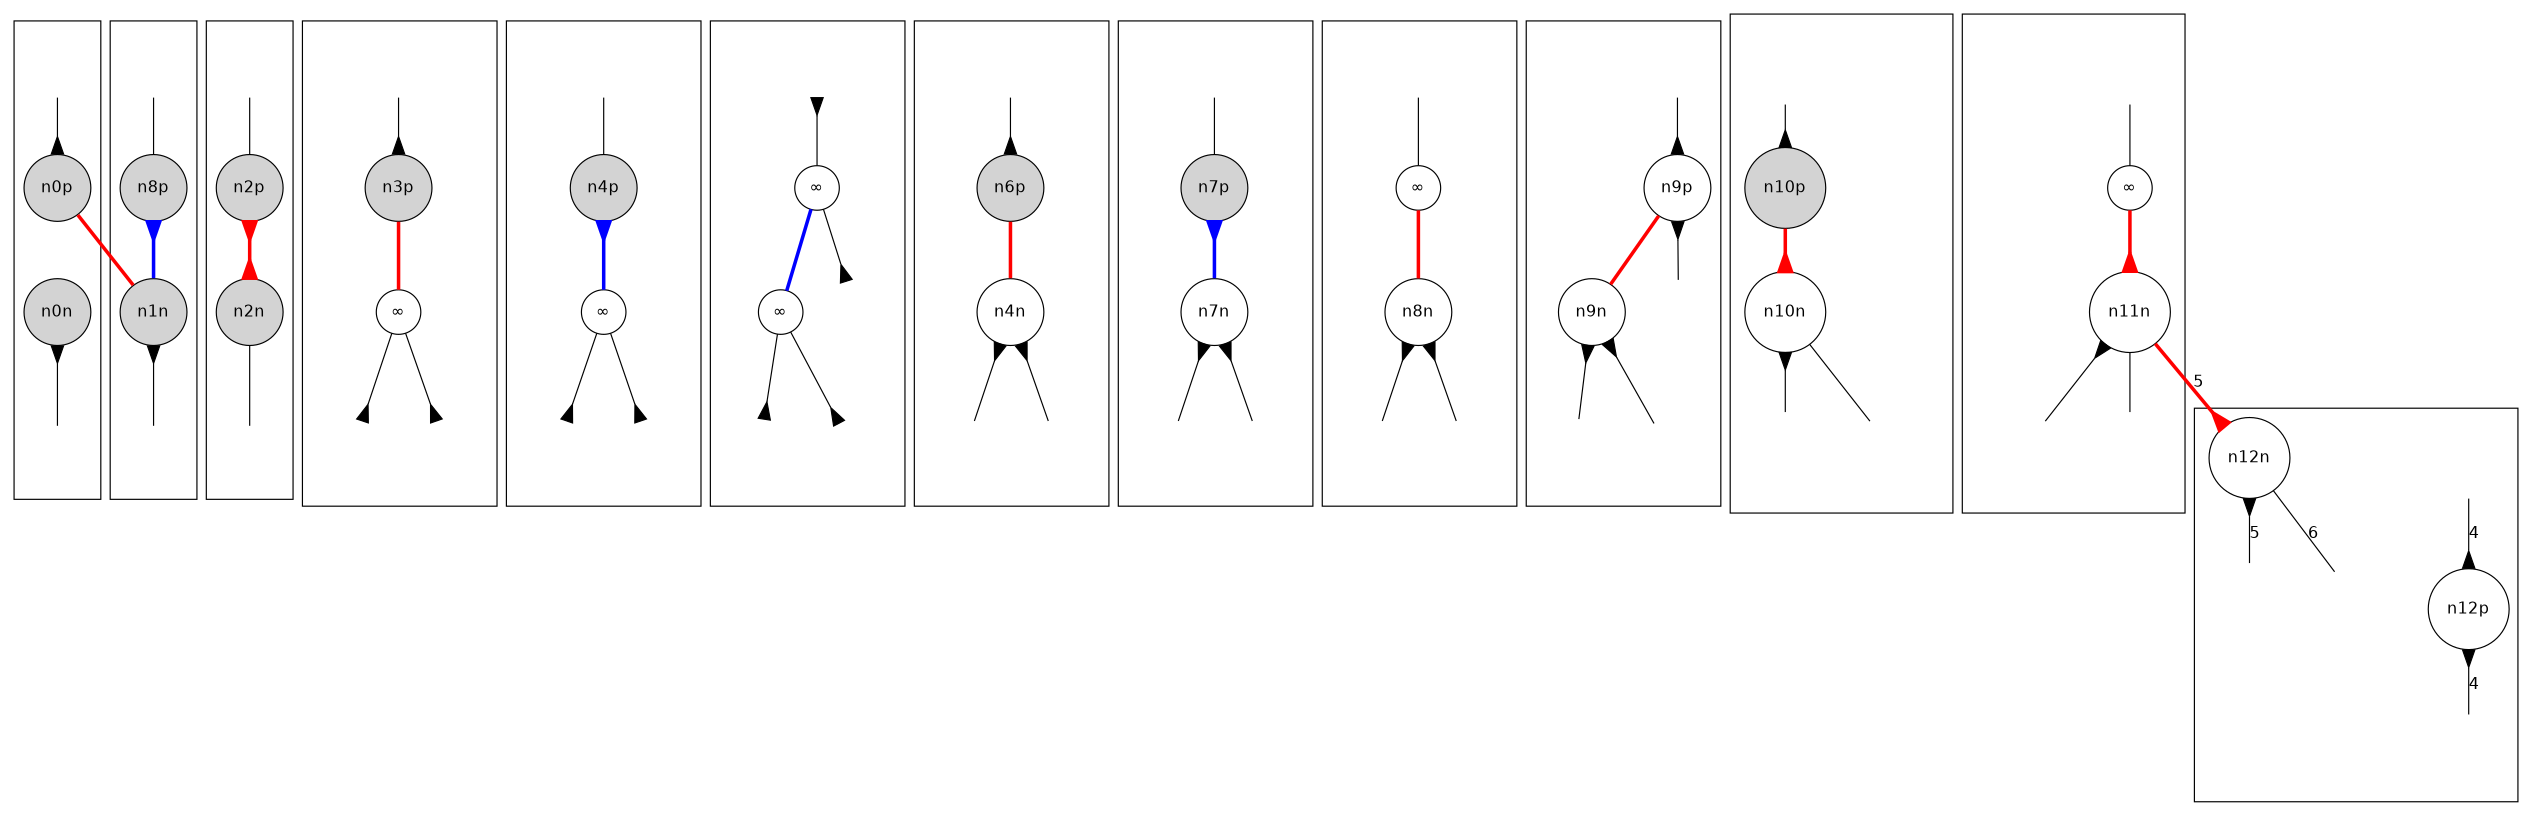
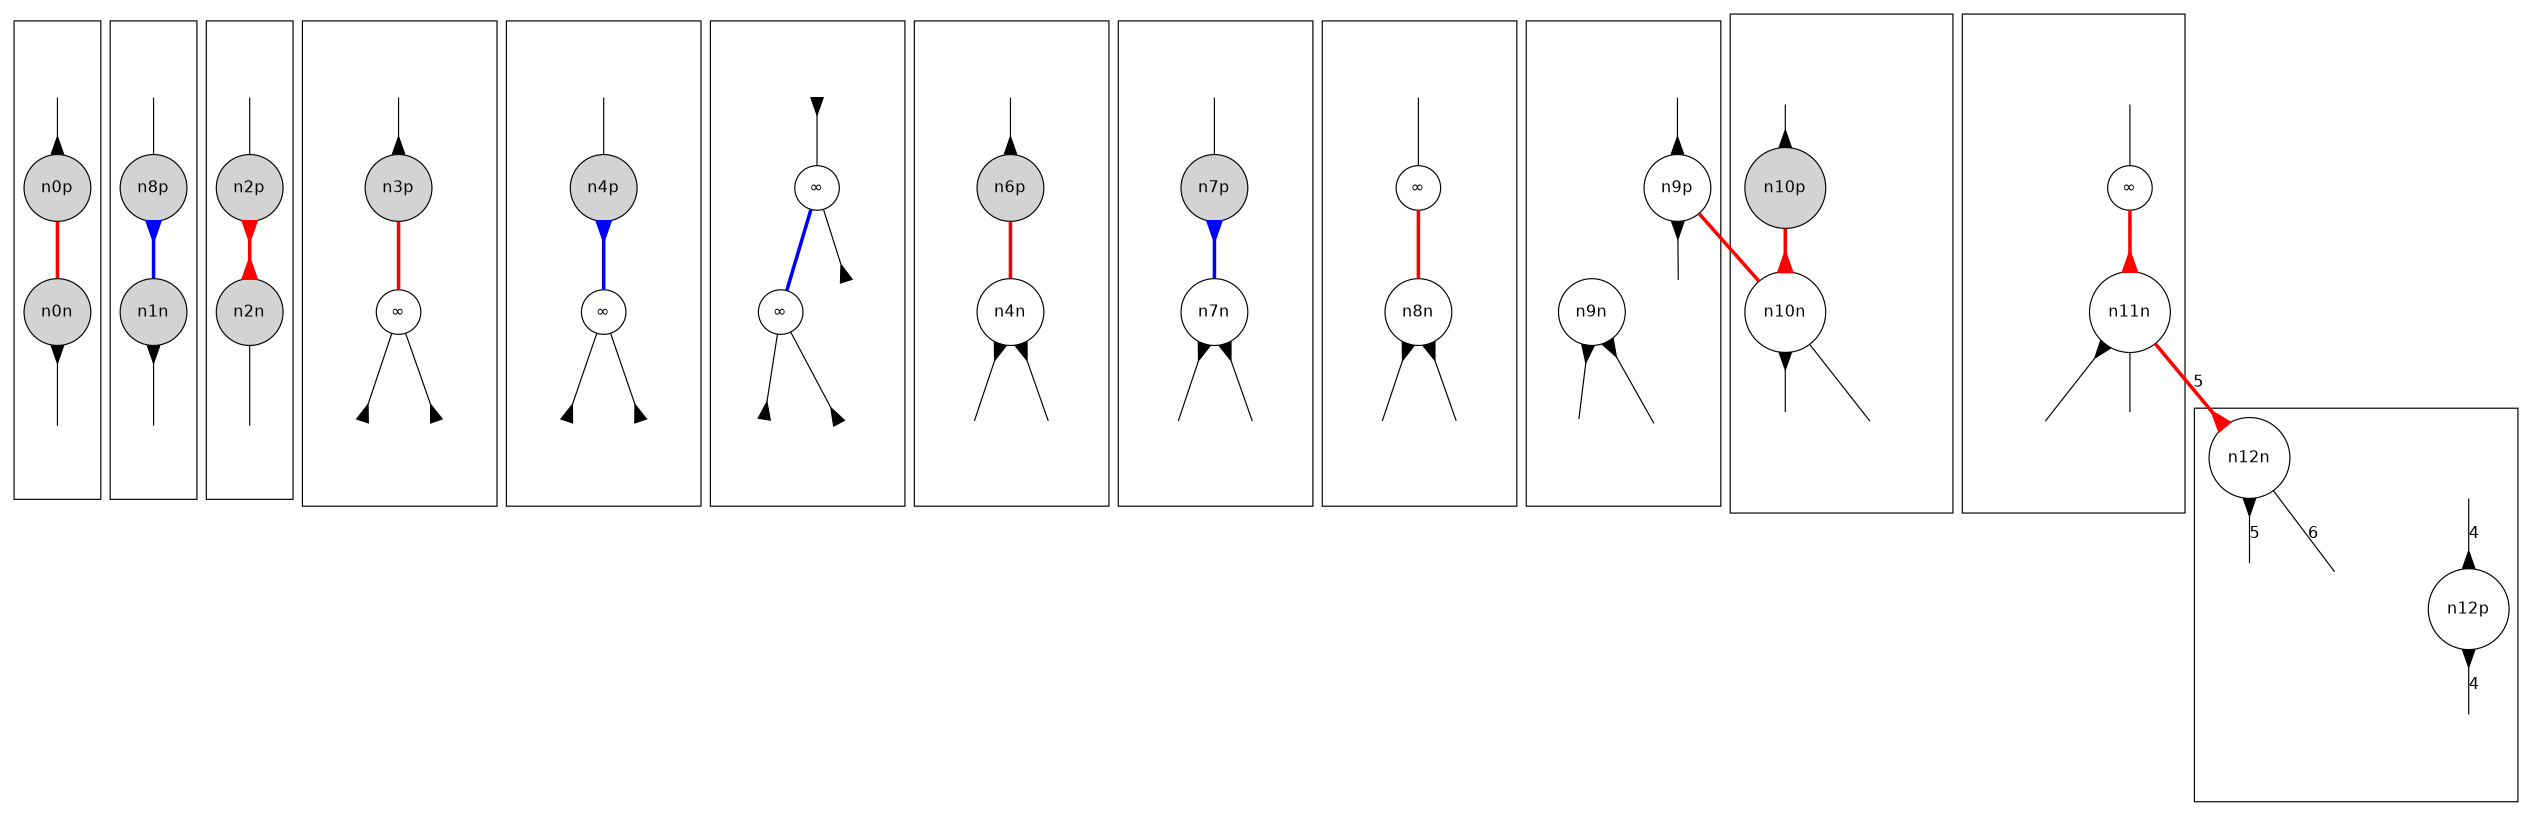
(93, 234) -> (57, 250)
(1635, 250) -> (1738, 258)
